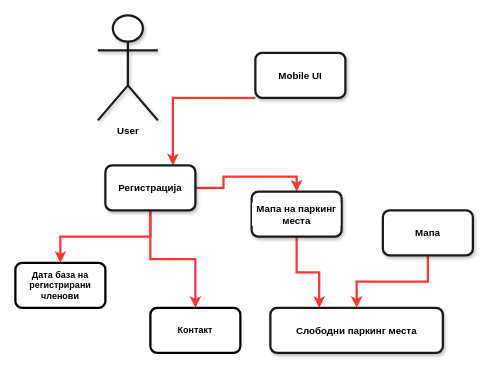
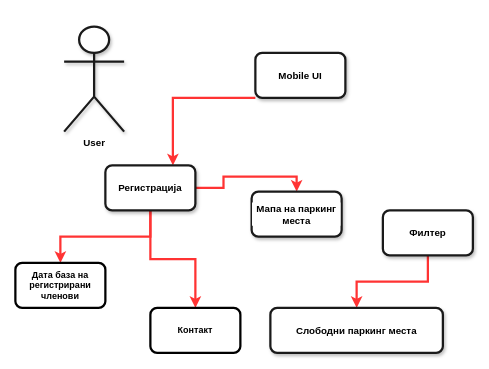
(128, 68) -> (94, 79)
(428, 233) -> (428, 233)
(304, 272) -> none
